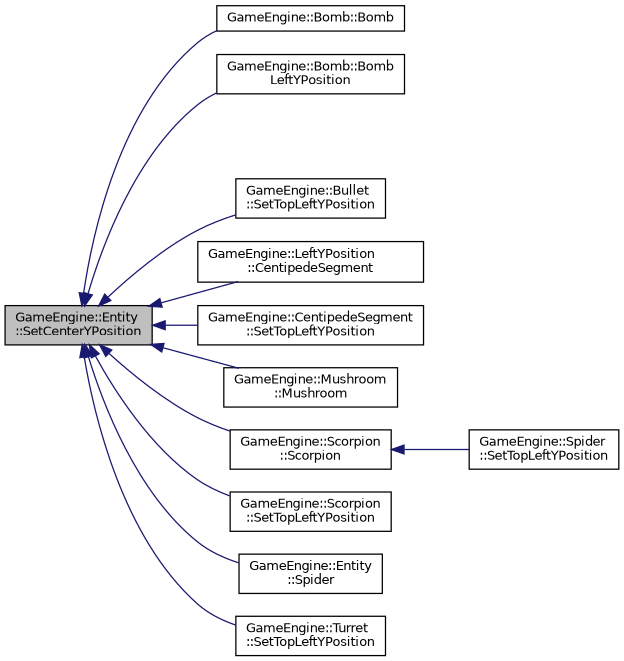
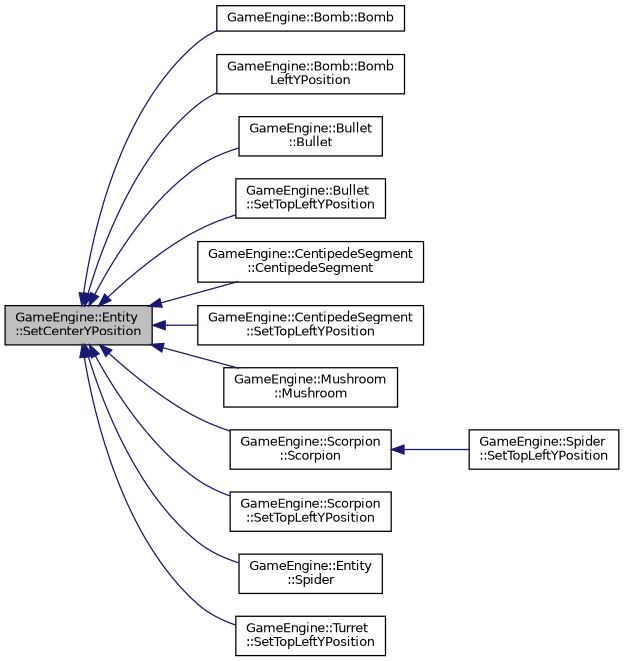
none -> (311, 136)
(311, 262) -> (311, 262)
